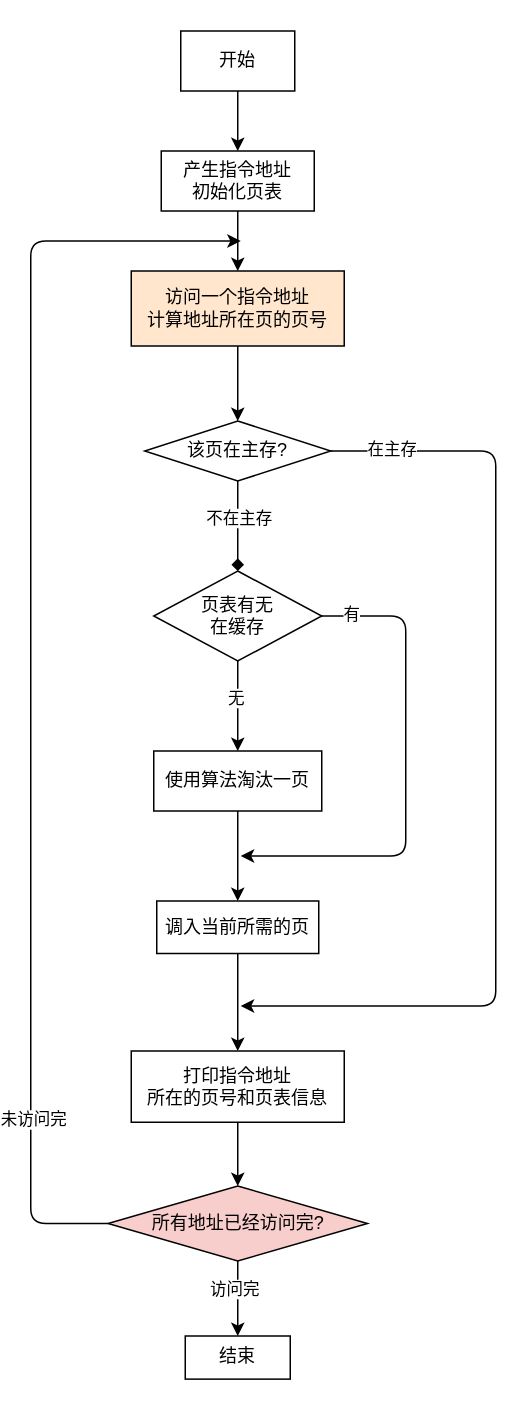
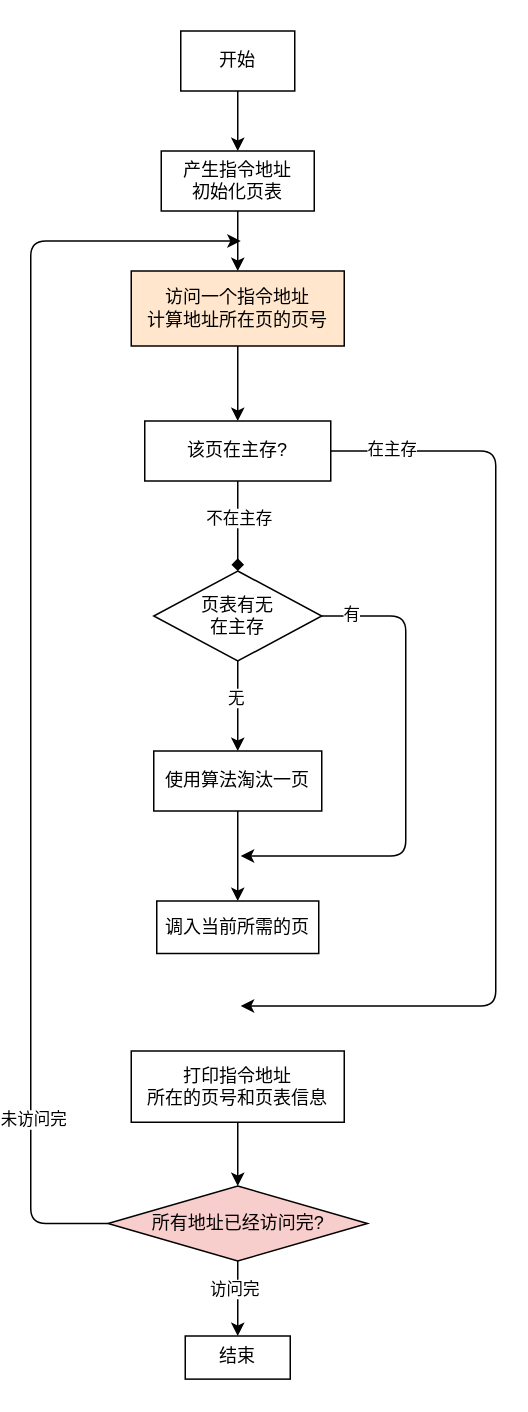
(238, 451) -> (238, 451)
(238, 616) -> (238, 616)
(238, 997) -> none
